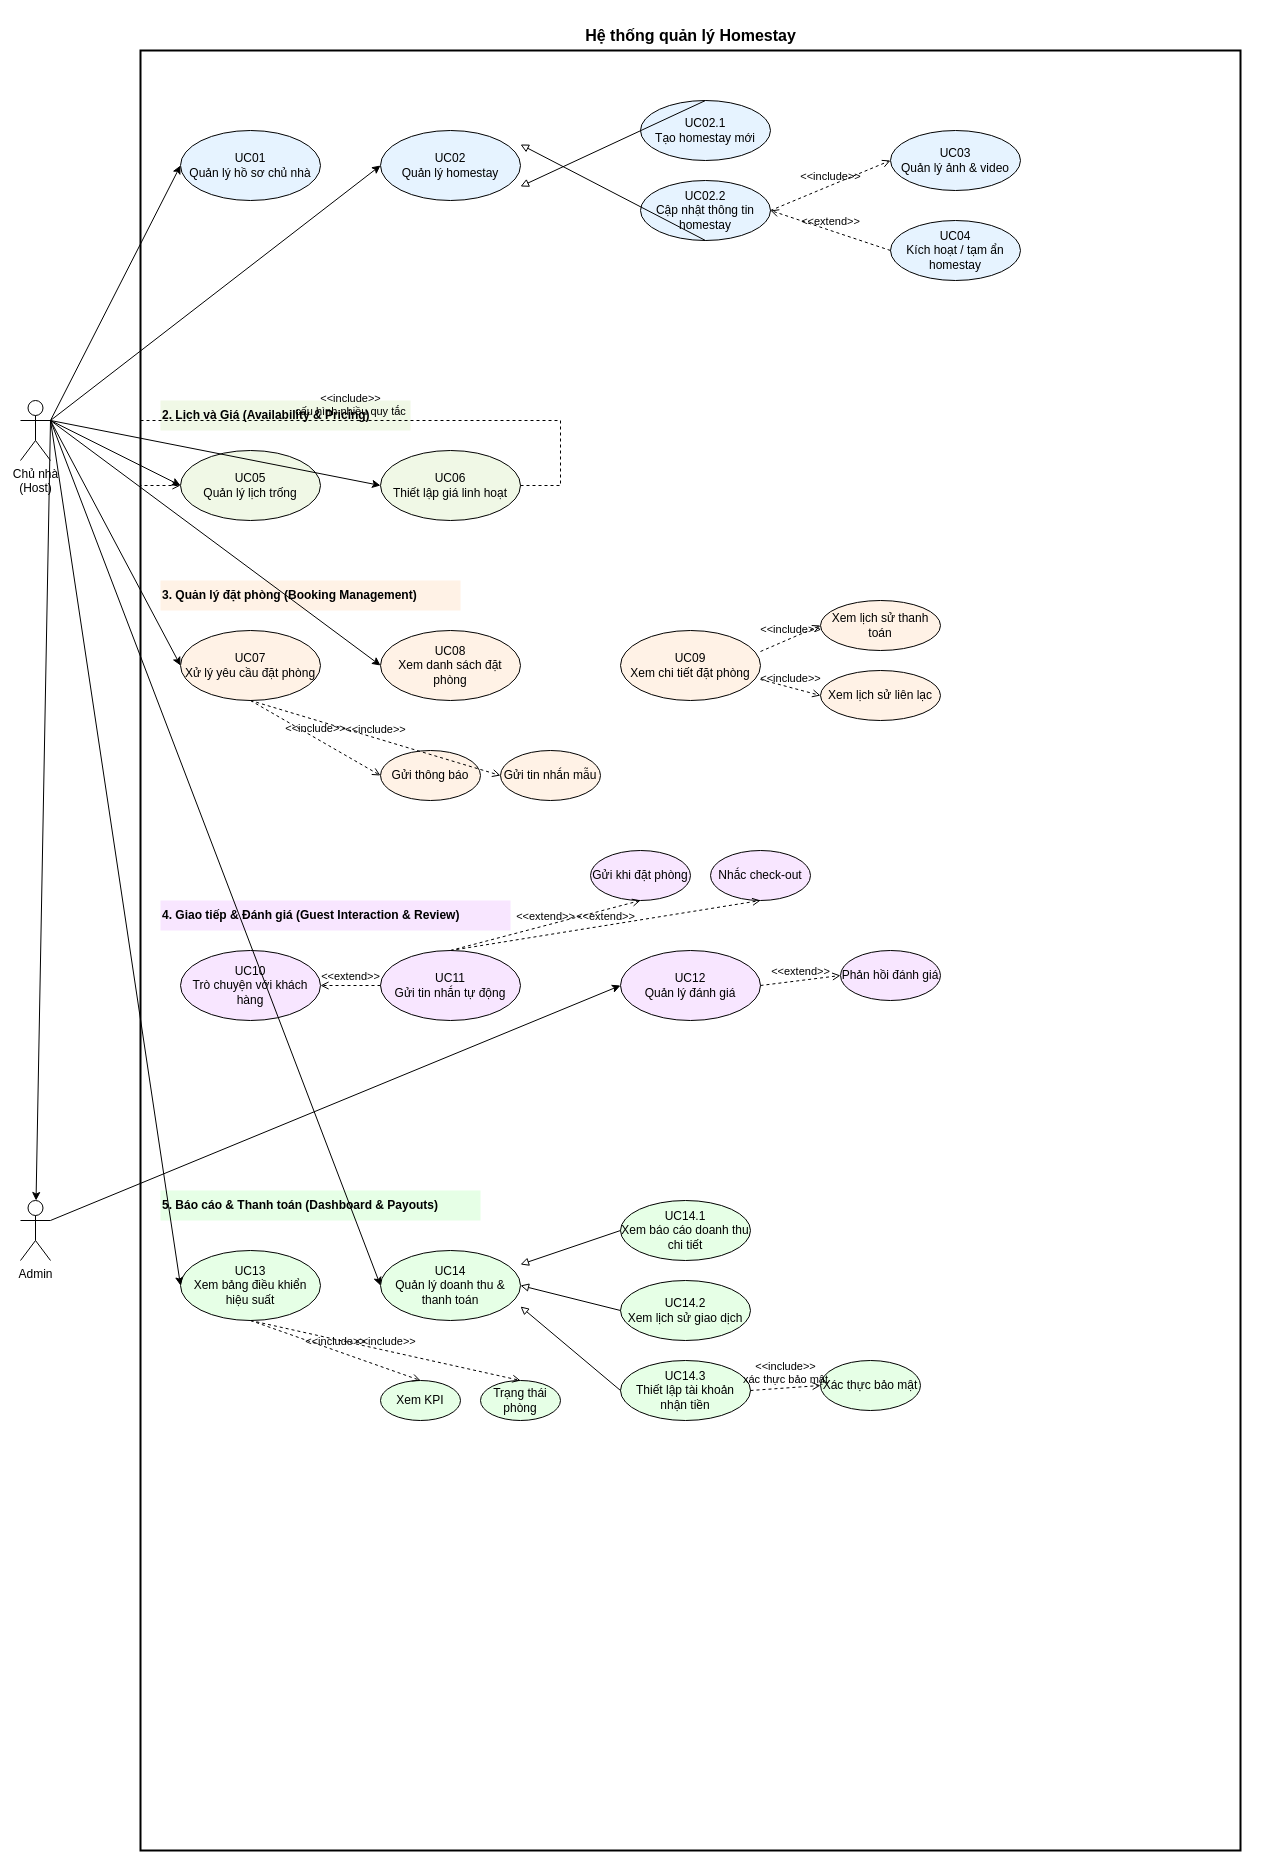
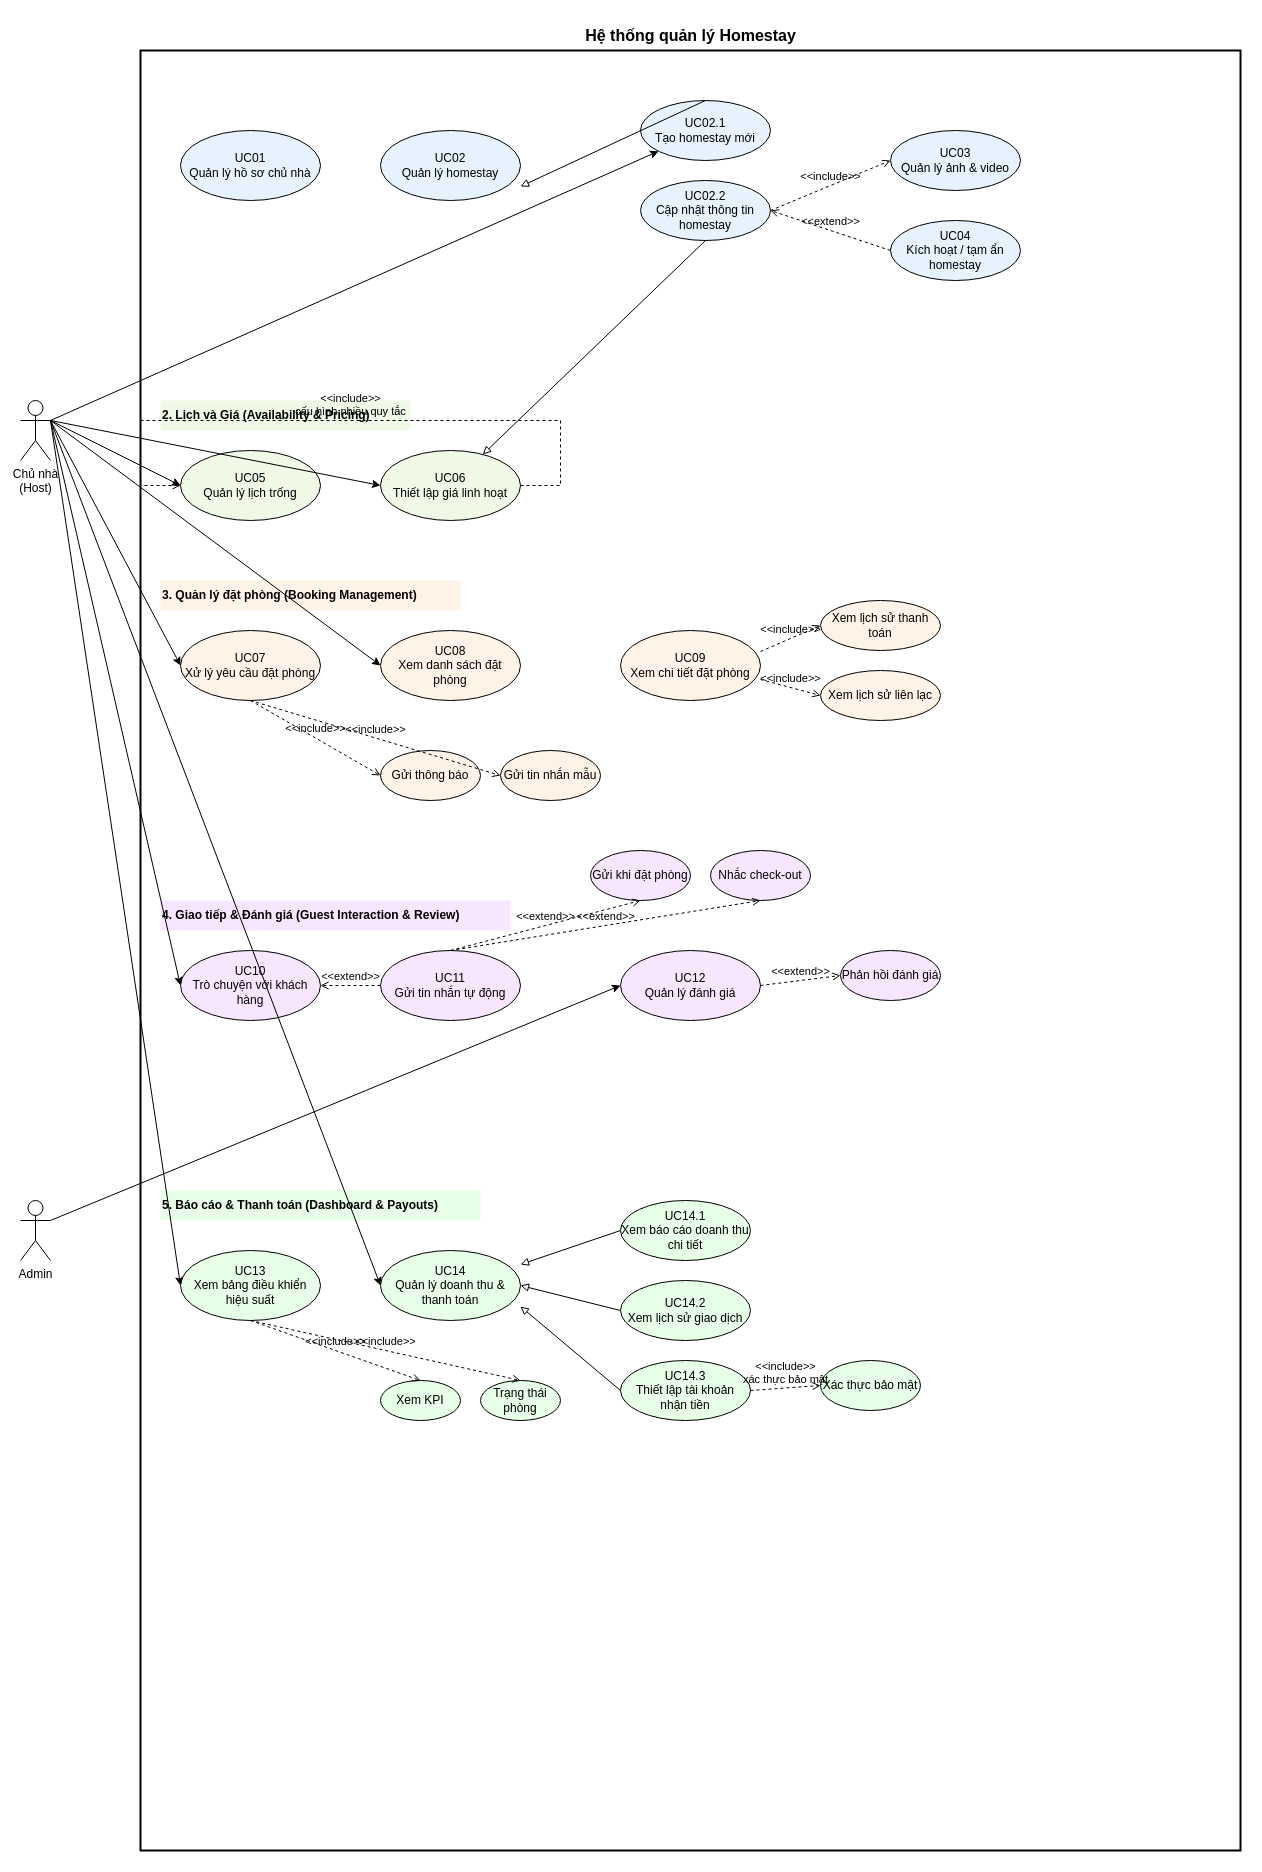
(617, 194) -> (597, 345)
(115, 294) -> (354, 286)
(215, 294) -> none
(43, 812) -> (96, 620)
